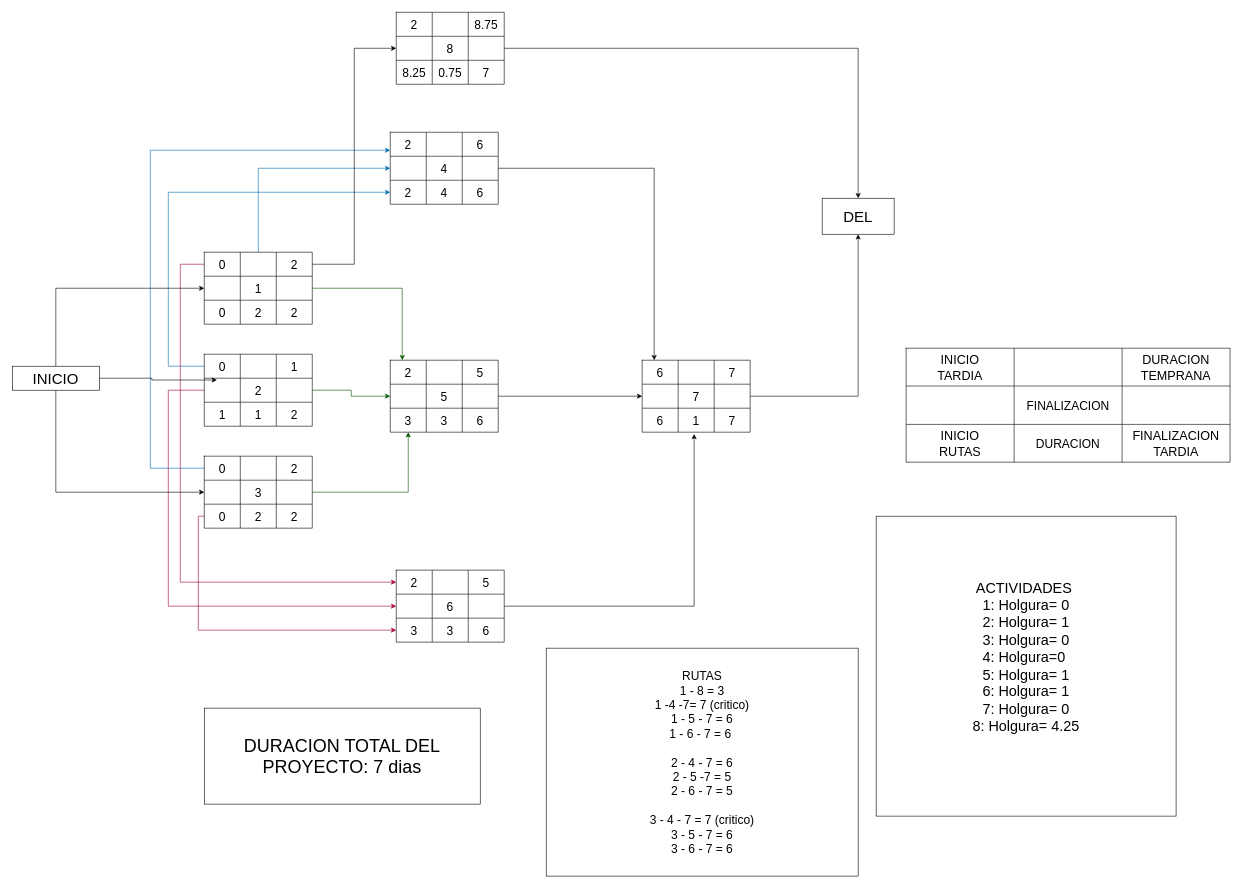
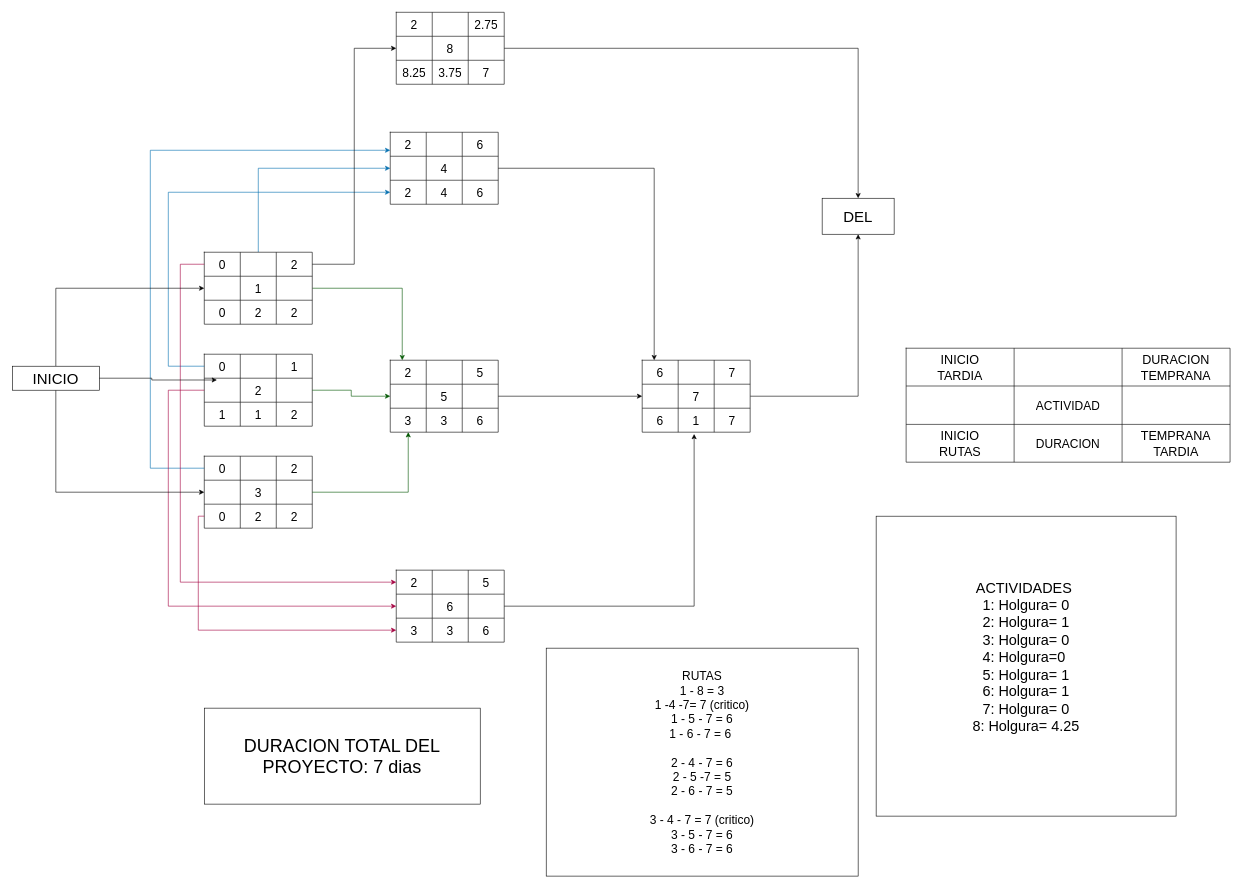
(486, 24) -> (486, 24)
(450, 72) -> (450, 72)
(1068, 405) -> (1068, 405)
(1176, 444) -> (1176, 444)
